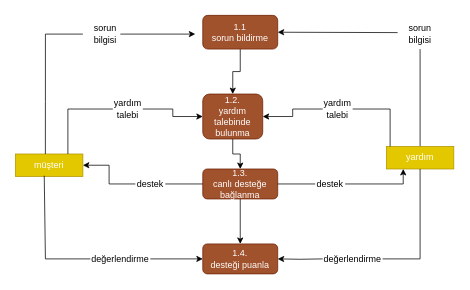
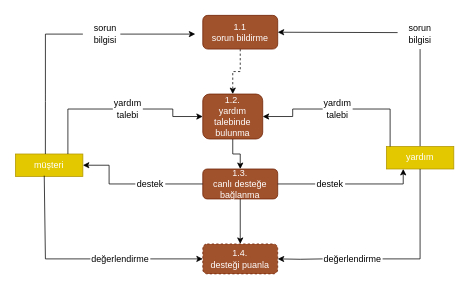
(240, 72) -> (240, 72)
(240, 259) -> (240, 259)
